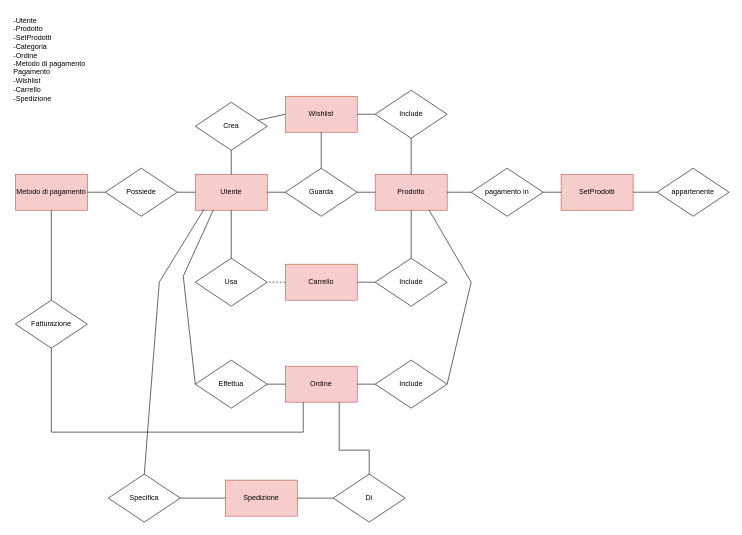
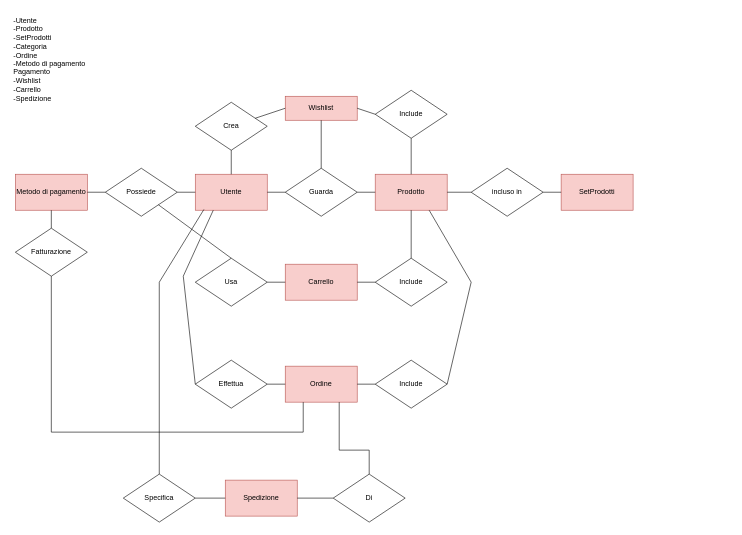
(321, 114) -> (321, 108)
(507, 192) -> (507, 192)
(645, 192) -> none
(693, 192) -> none
(231, 234) -> (195, 232)
(276, 282) -> (276, 282)
(51, 324) -> (51, 252)
(144, 498) -> (159, 498)
